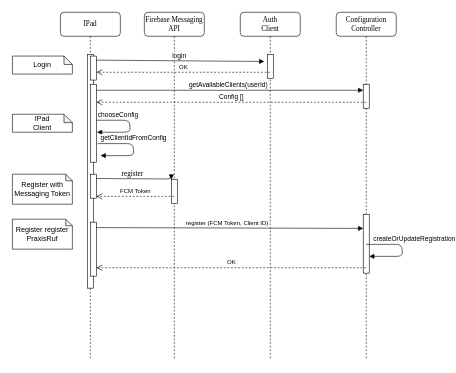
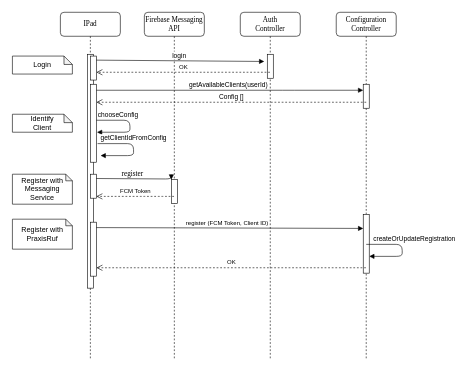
(270, 24) -> (270, 24)
(42, 123) -> (42, 123)
(42, 189) -> (42, 189)
(42, 234) -> (42, 234)
